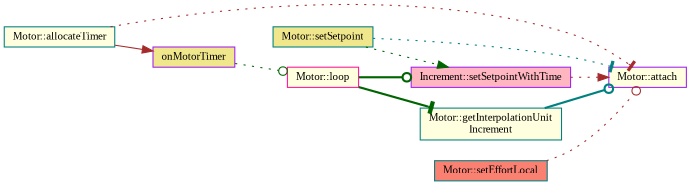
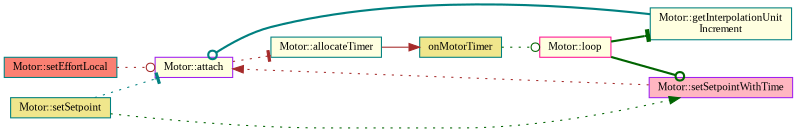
(374, 5) -> (249, 59)
(194, 57) -> (461, 47)
(491, 77) -> (721, 88)
